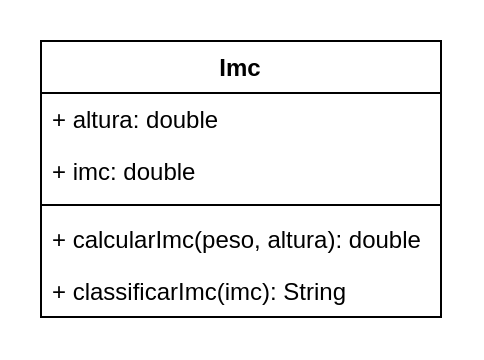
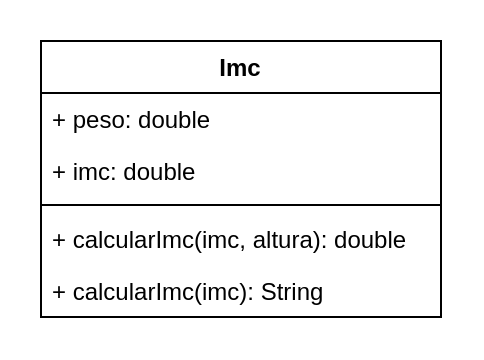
(145, 121) -> (135, 121)
(243, 256) -> (243, 256)
(223, 293) -> (206, 293)
